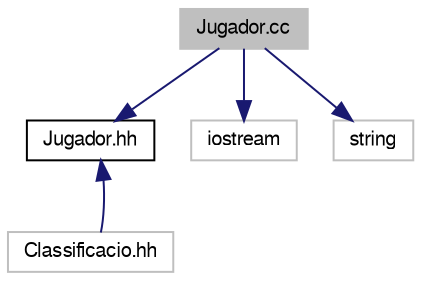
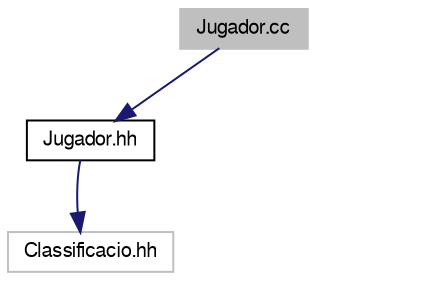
(244, 140) -> none
(373, 140) -> none
(104, 206) -> (77, 186)
